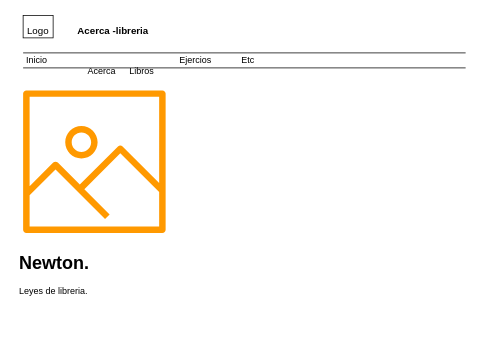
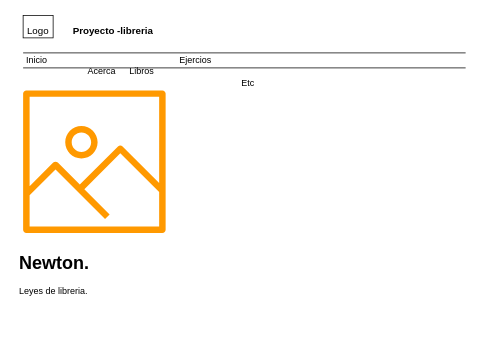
(113, 30) -> (113, 30)
(248, 60) -> (248, 83)
